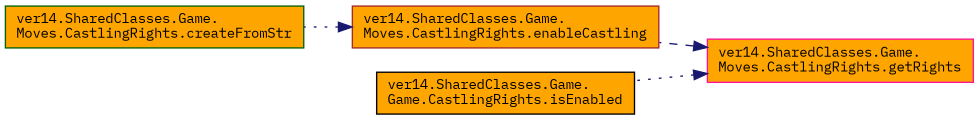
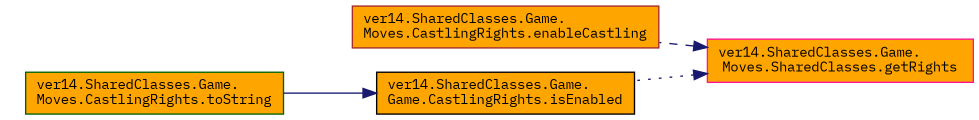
(155, 27) -> none
(840, 61) -> (840, 61)
none -> (155, 93)
